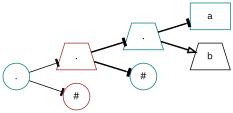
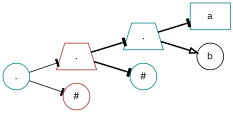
(210, 56) -> (210, 56)
